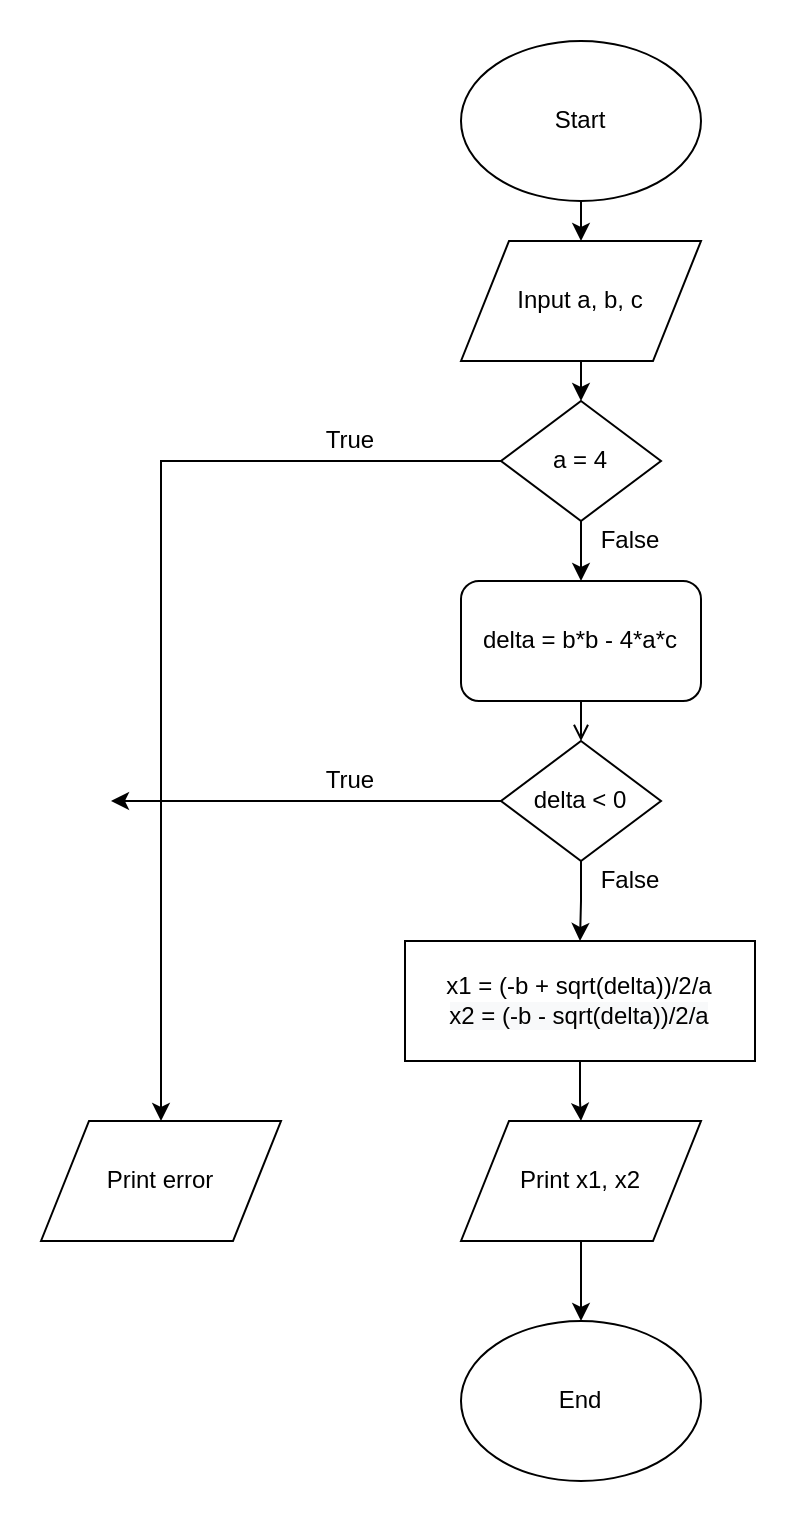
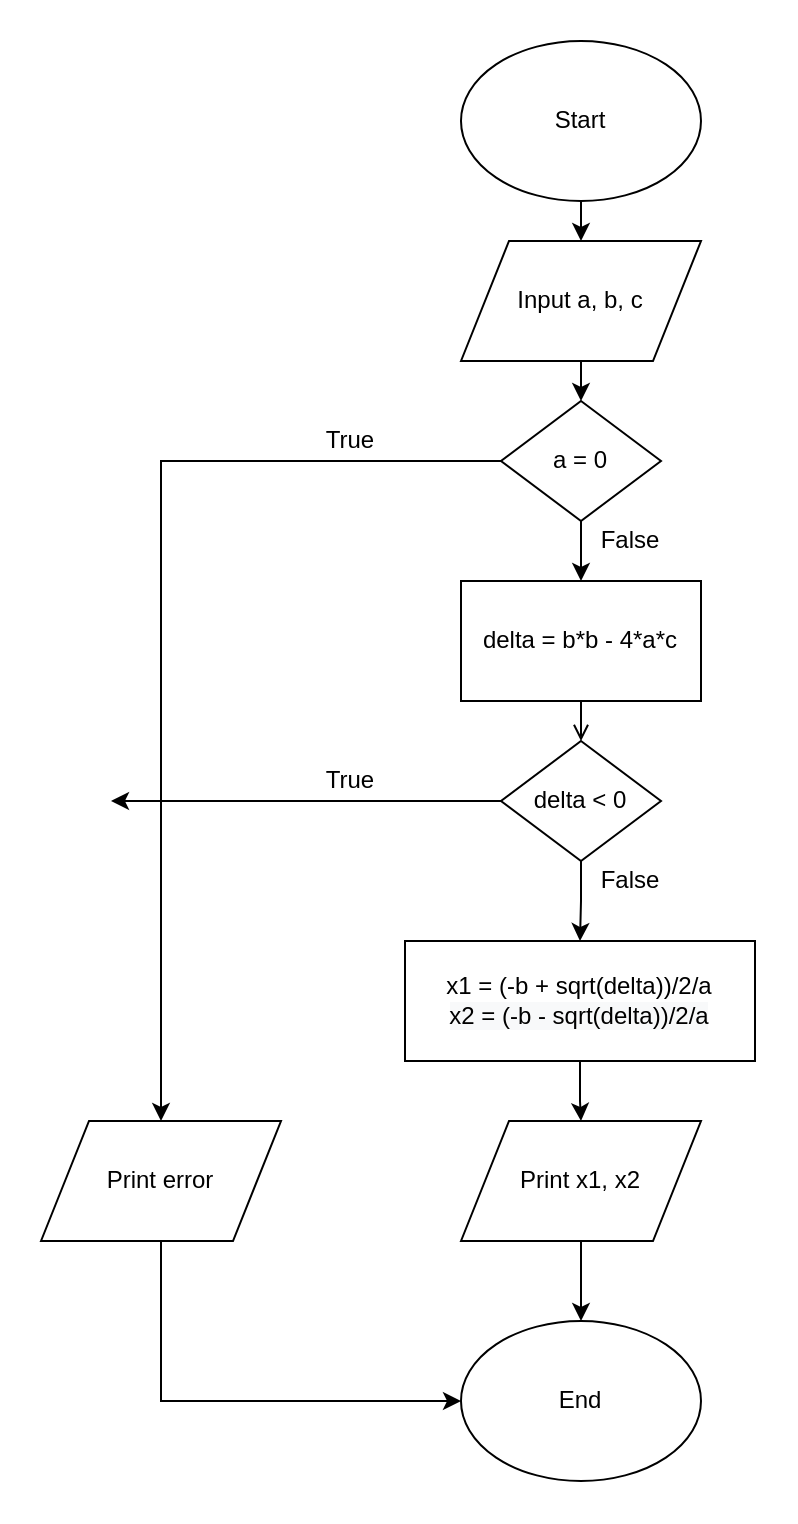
(581, 461) -> (581, 461)
(581, 641) -> (581, 641)
none -> (224, 1401)
